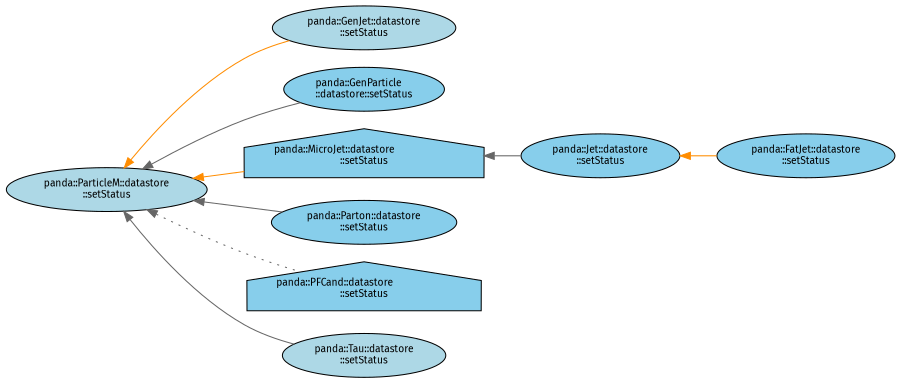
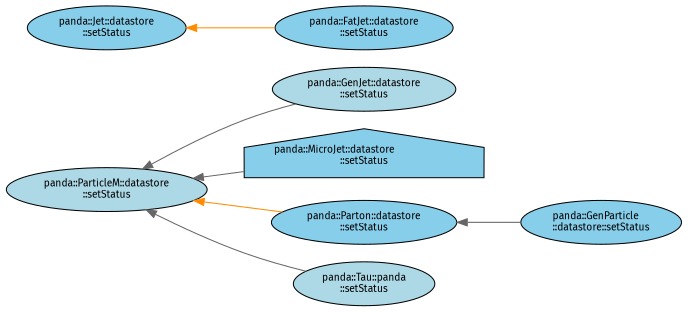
(202, 88) -> (222, 129)
(224, 128) -> (494, 222)
(508, 156) -> none
(224, 174) -> (224, 174)
(243, 207) -> (243, 207)
(364, 289) -> none
(364, 355) -> (364, 284)
